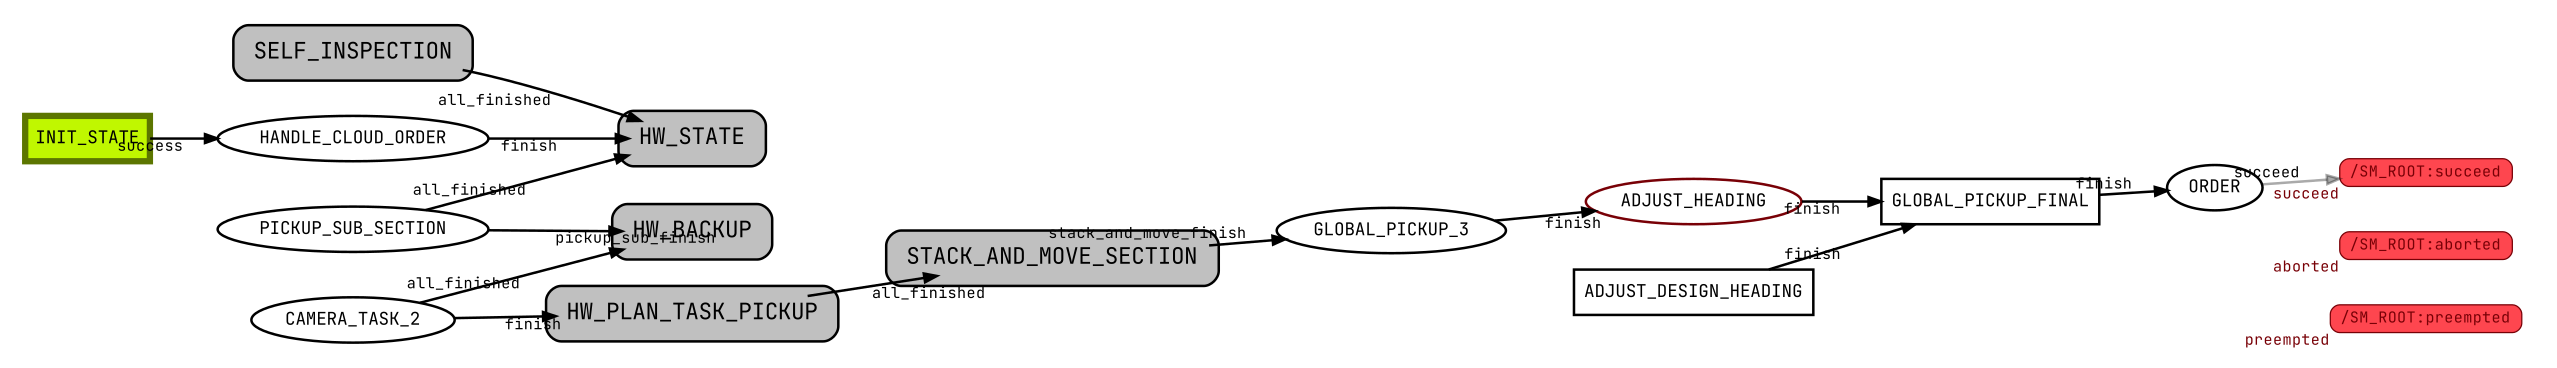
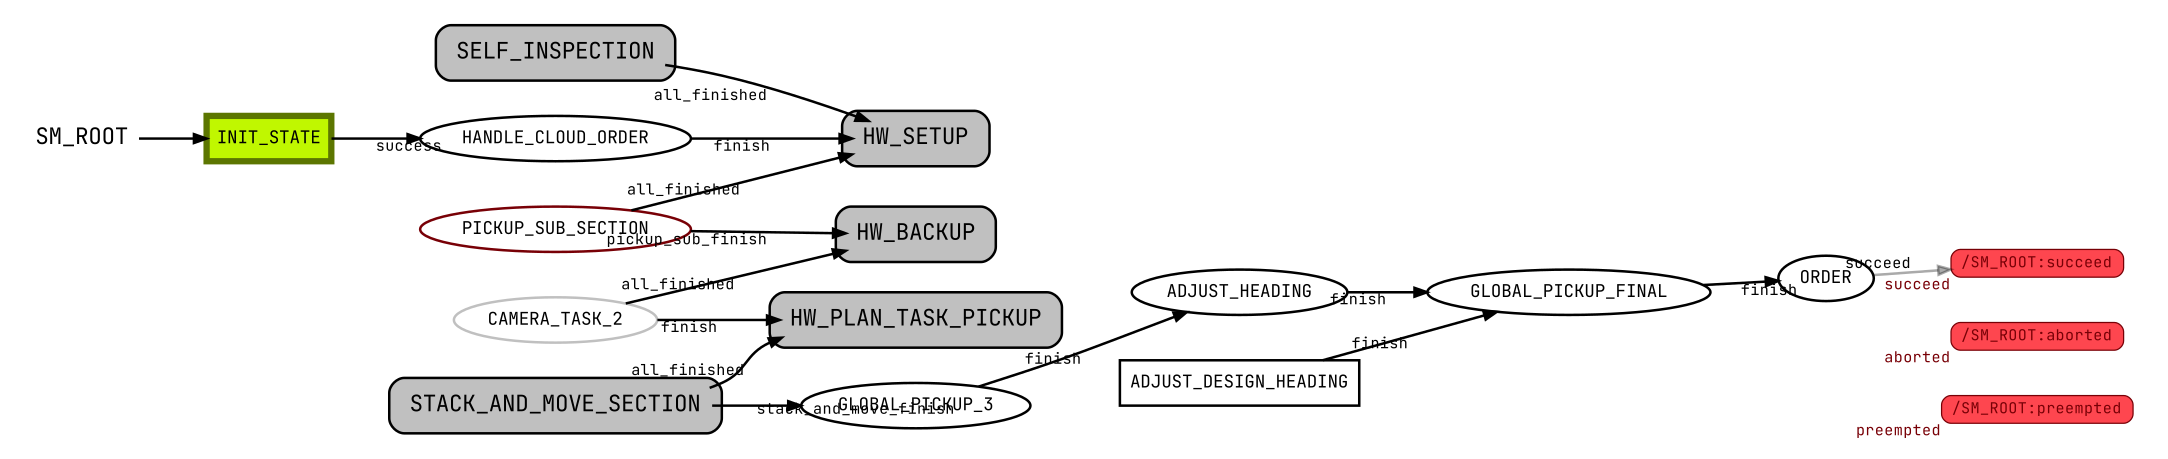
none -> (82, 139)
(692, 139) -> (916, 139)
(1694, 202) -> (1240, 292)
(1990, 202) -> (1569, 292)
(353, 229) -> (556, 229)
(866, 287) -> (742, 368)
(353, 320) -> (556, 320)
